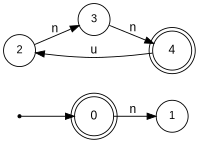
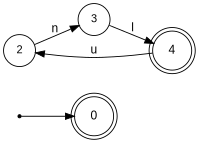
(133, 28) -> (133, 28)
(172, 116) -> none
